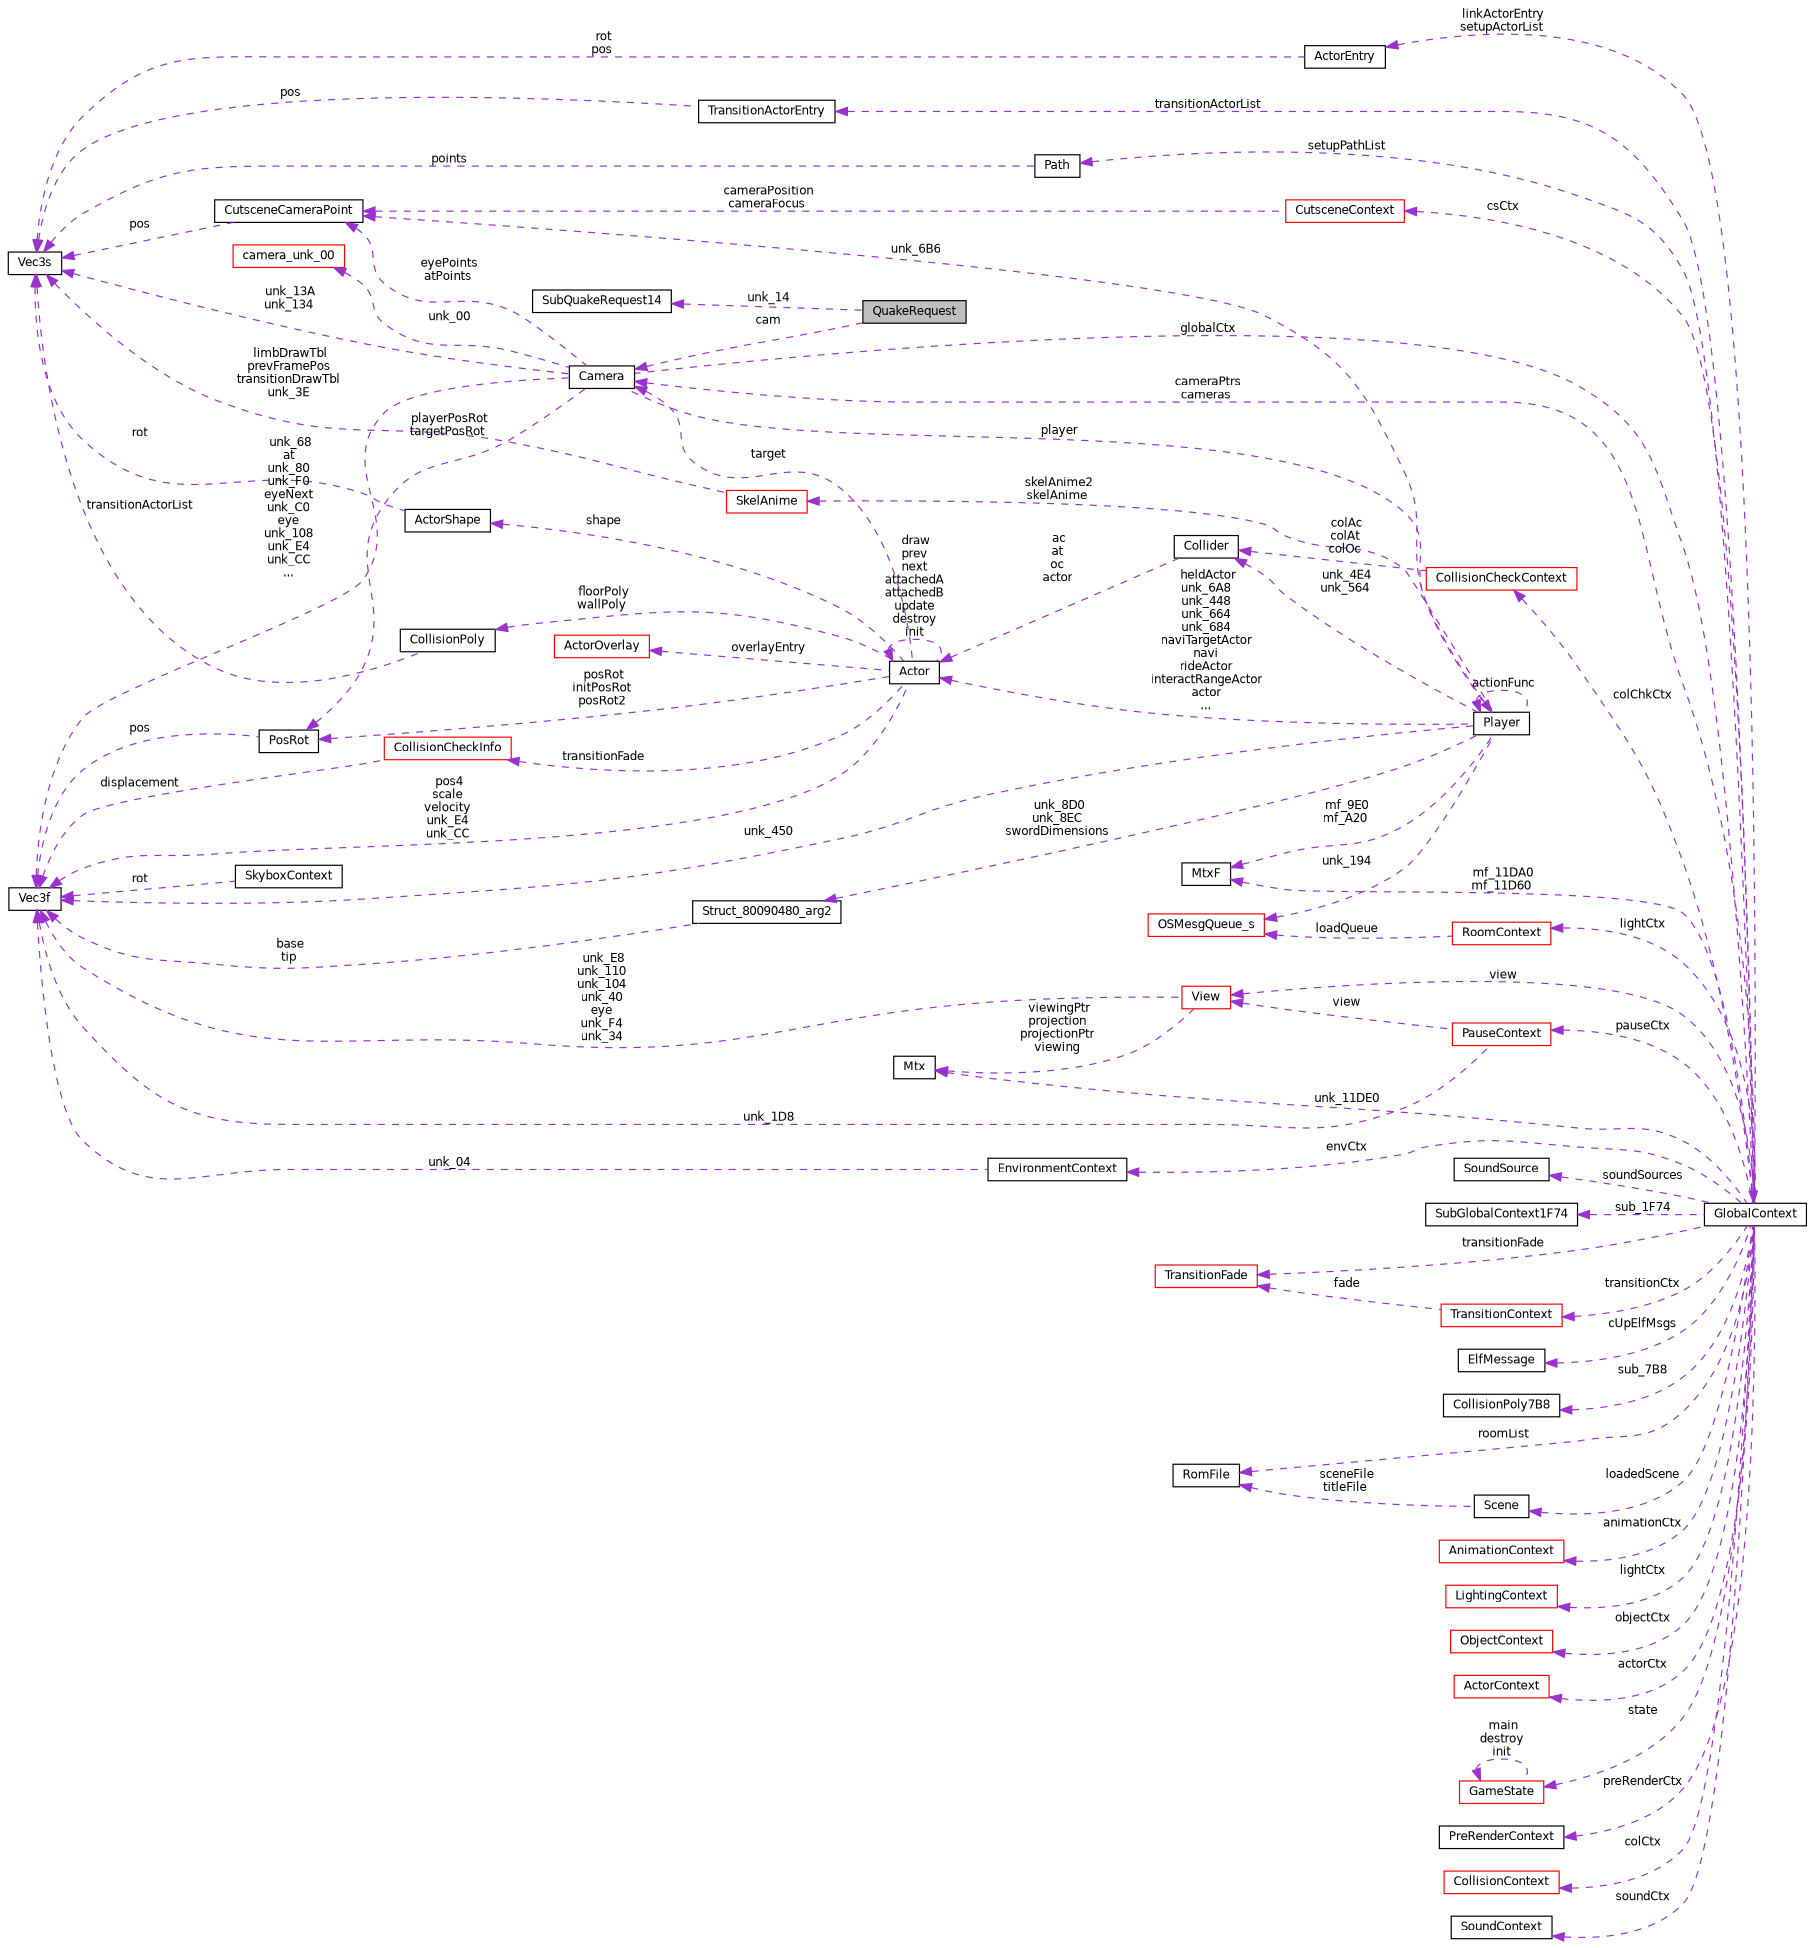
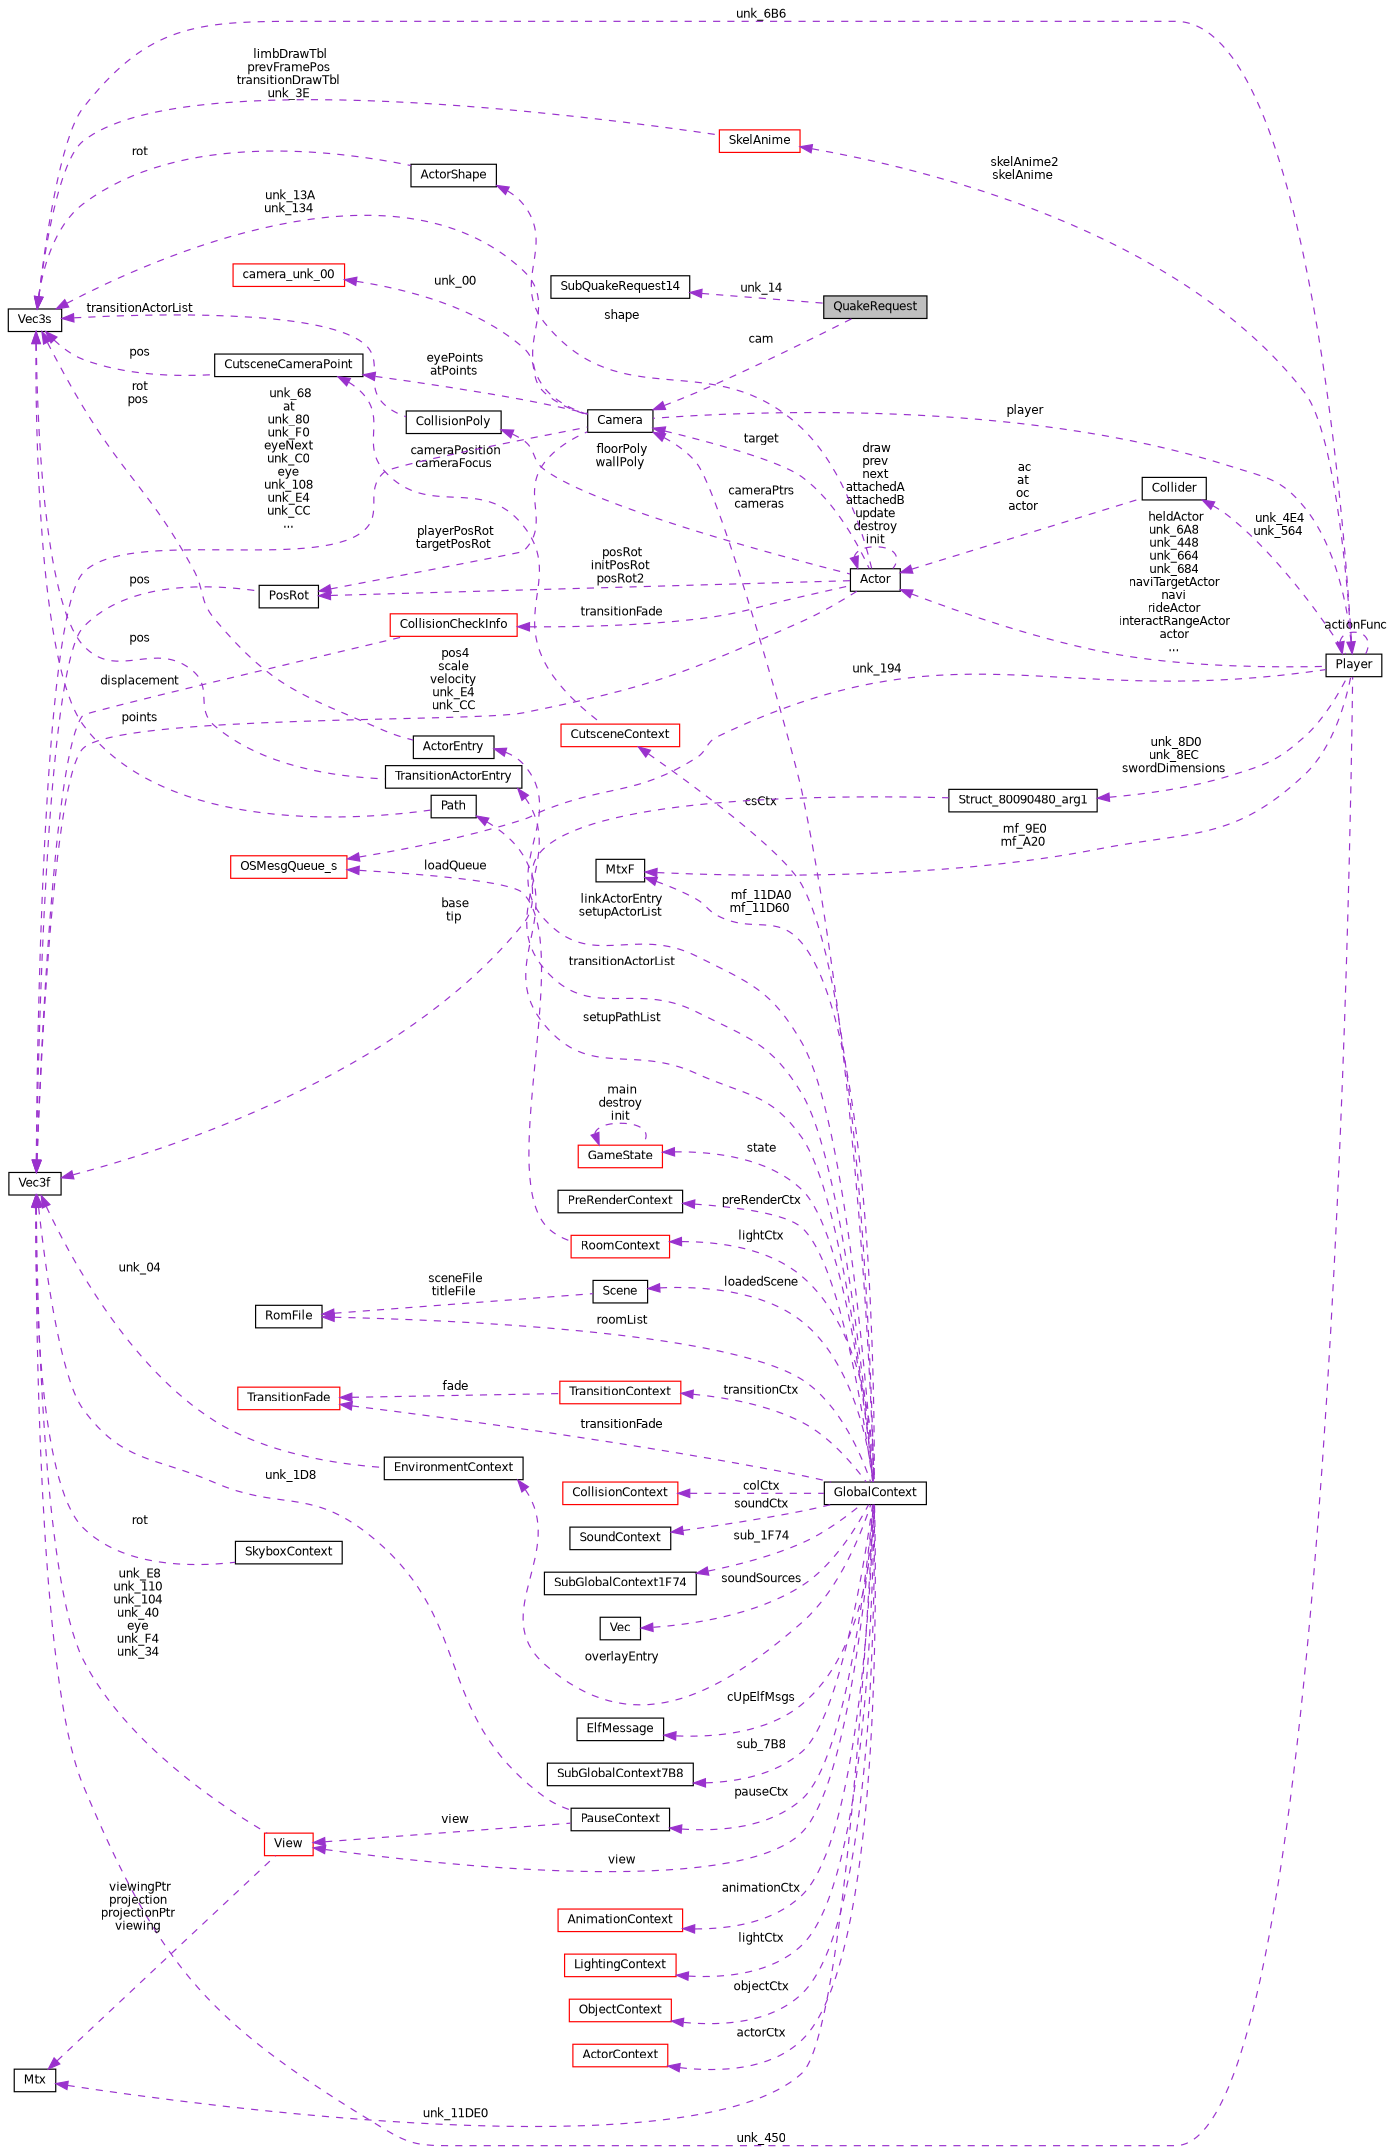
(1059, 277) -> (858, 21)
(1529, 369) -> none
(1502, 579) -> none
(602, 646) -> none
(767, 912) -> (1023, 801)
(1502, 1034) -> (620, 1819)
(1345, 1148) -> (620, 1658)
(1502, 1170) -> (620, 1629)
(1502, 1406) -> (620, 1774)
